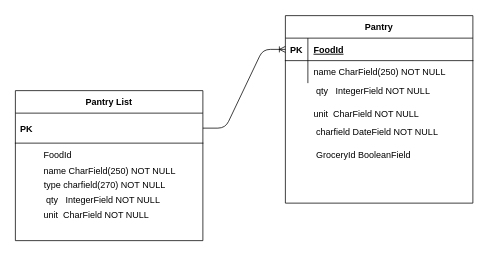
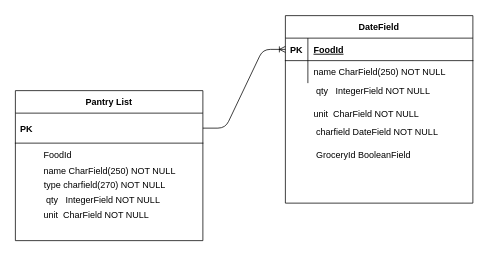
(379, 27) -> (379, 27)
